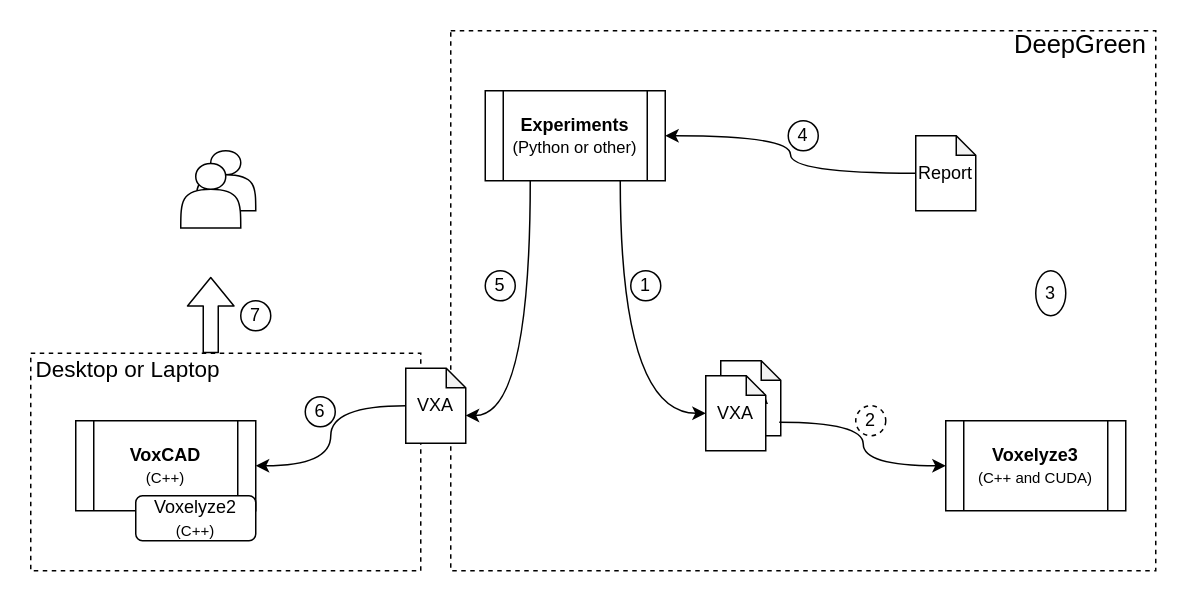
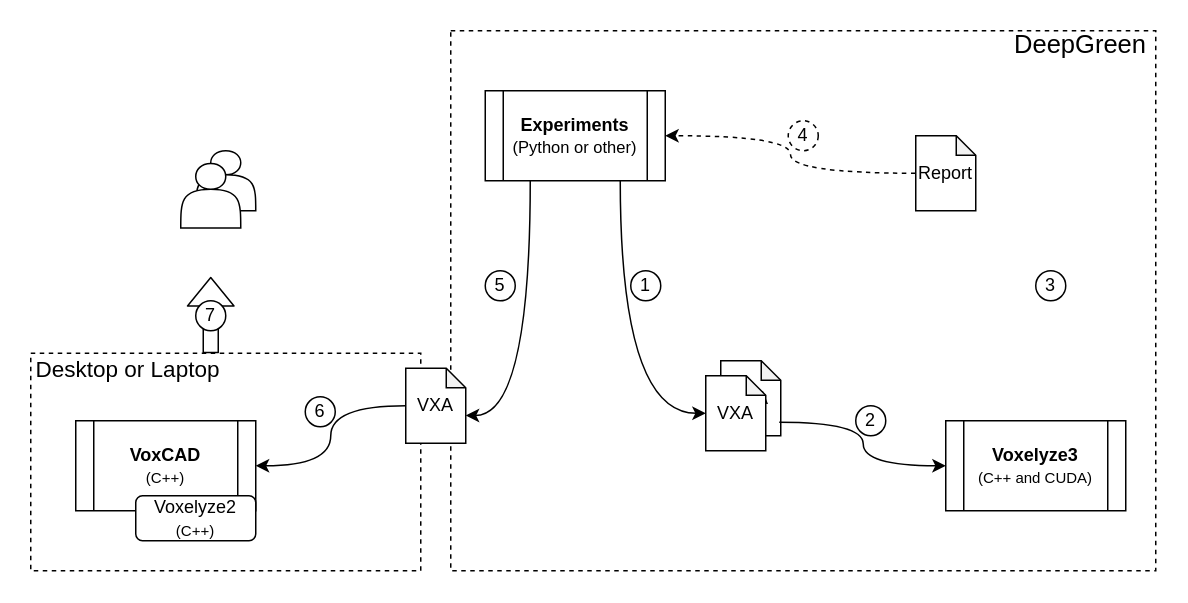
(803, 136) -> (803, 136)
(792, 158) -> (792, 158)
(1051, 293) -> (1051, 286)
(256, 316) -> (211, 316)
(871, 421) -> (871, 421)
